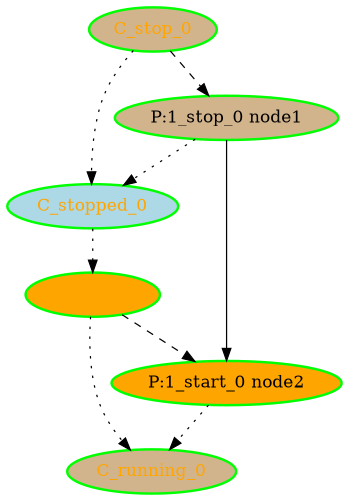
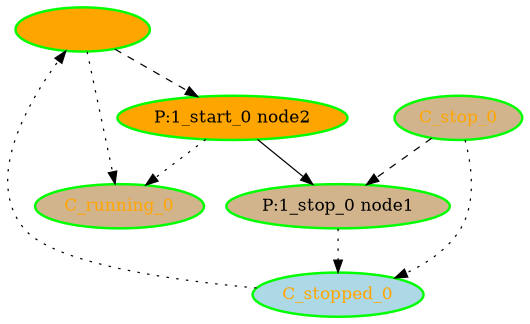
(227, 244) -> (280, 158)
